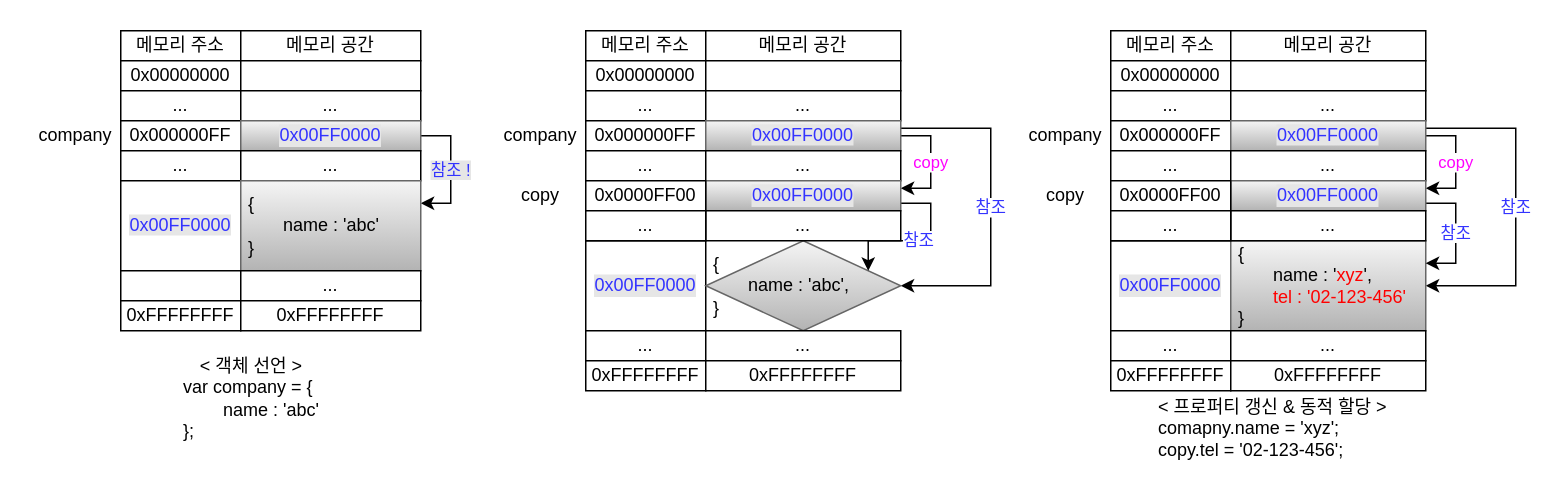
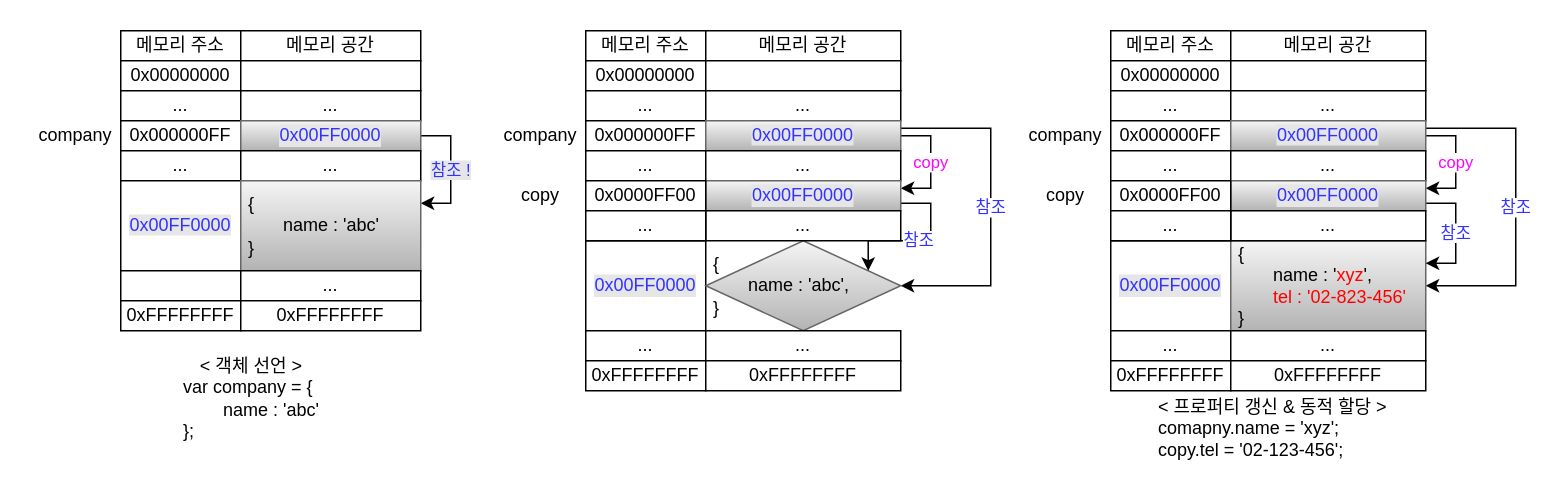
(1310, 286) -> (1310, 286)
